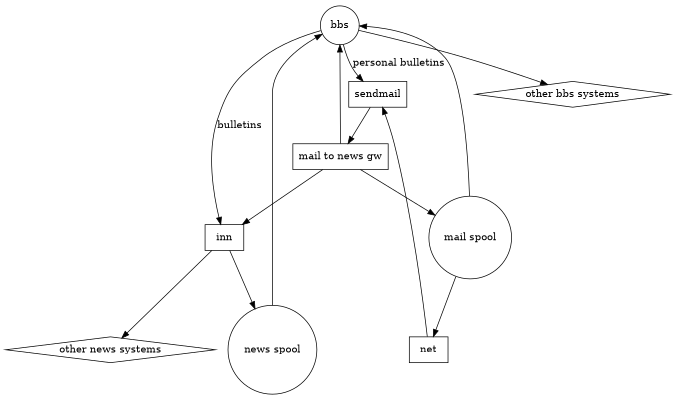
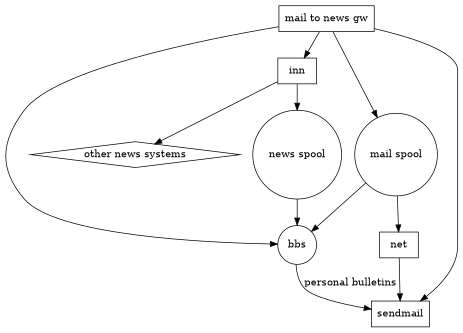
(573, 94) -> none
(225, 99) -> none
(361, 122) -> (458, 140)
